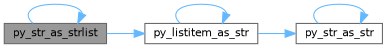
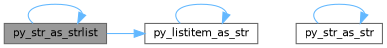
(271, 34) -> none
